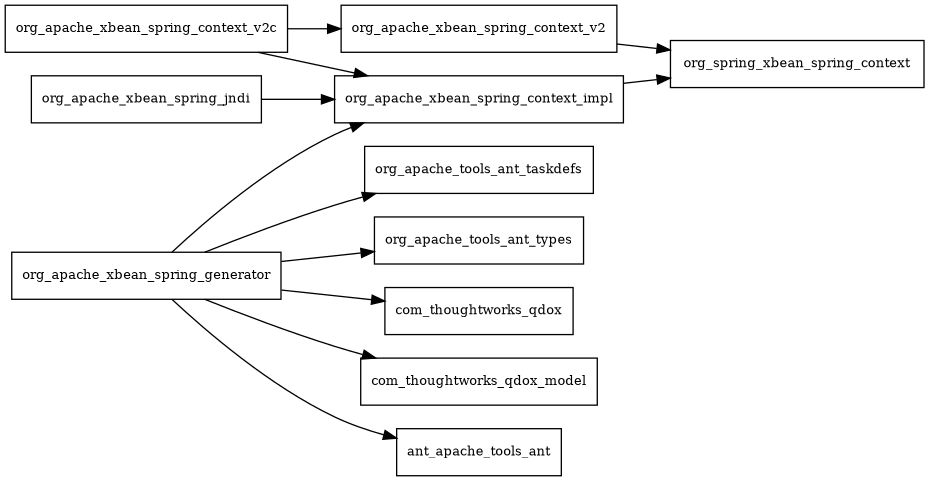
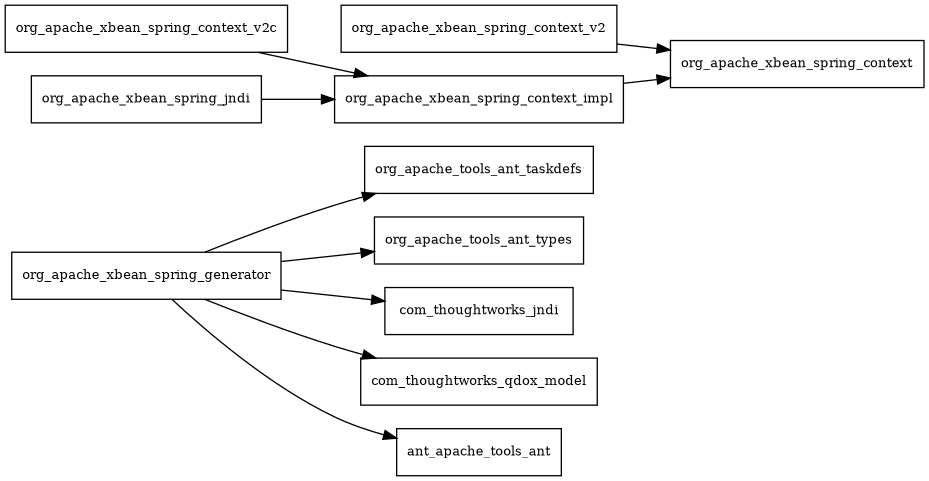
(308, 29) -> none
(797, 64) -> (797, 64)
(257, 182) -> none
(479, 311) -> (479, 311)
